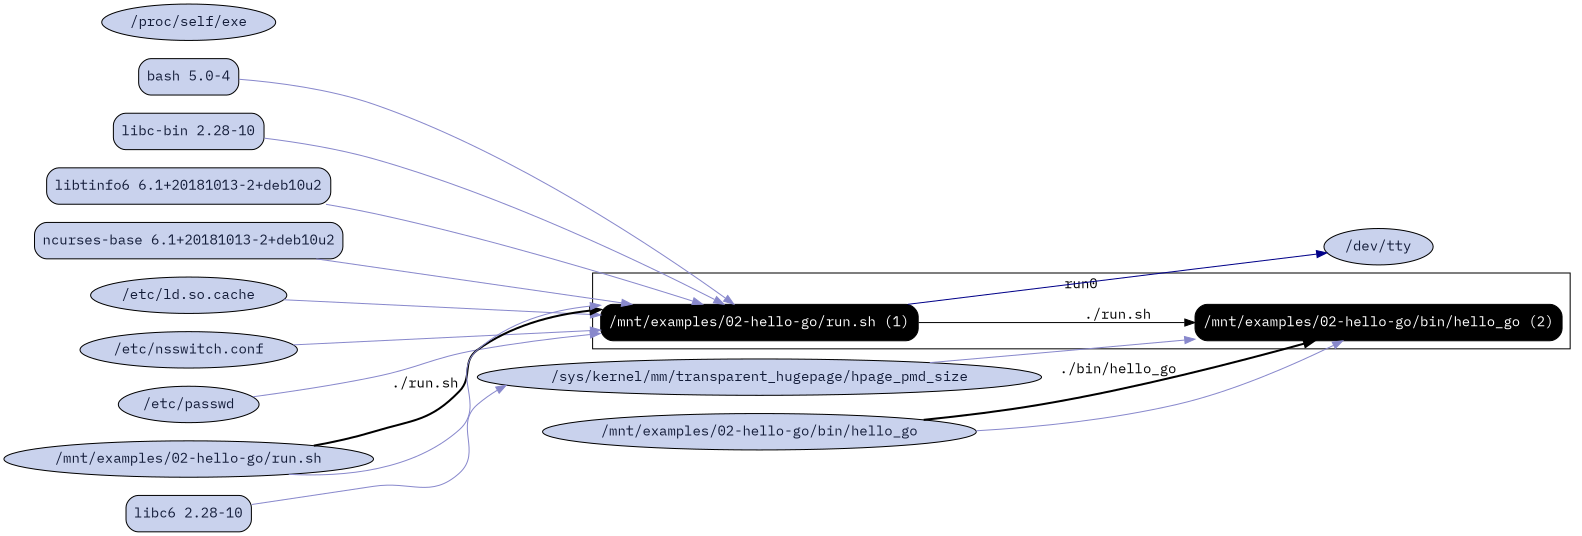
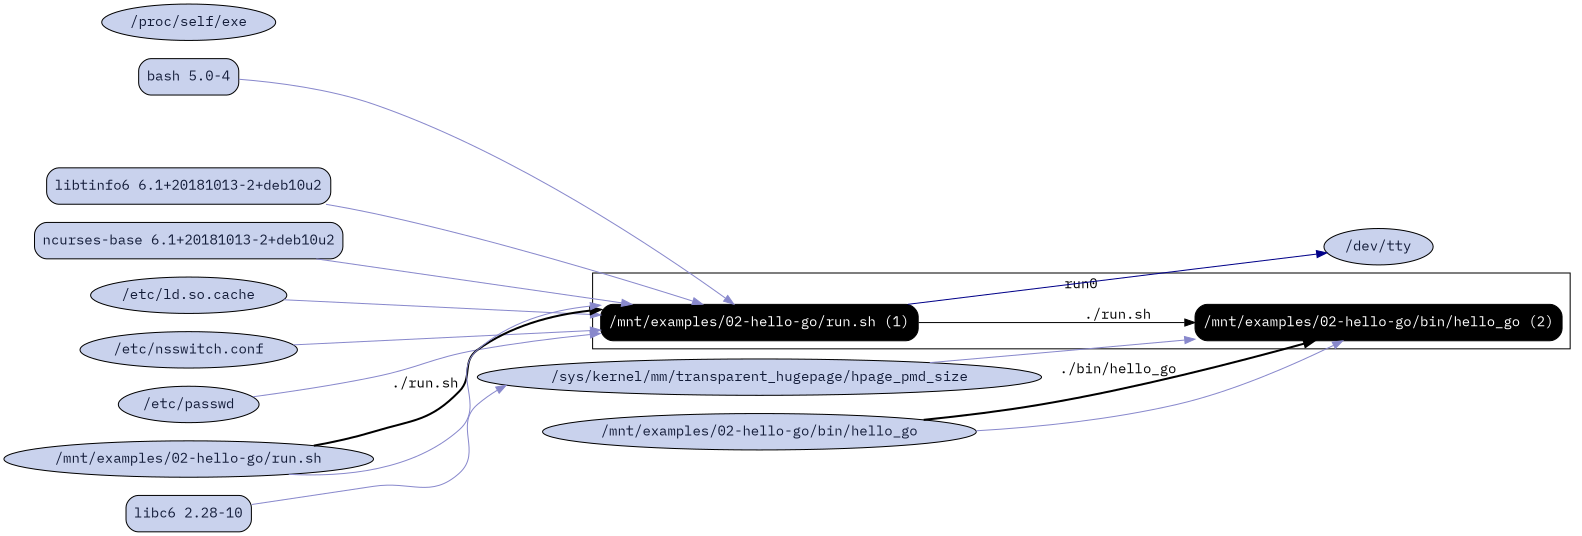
(189, 131) -> none
